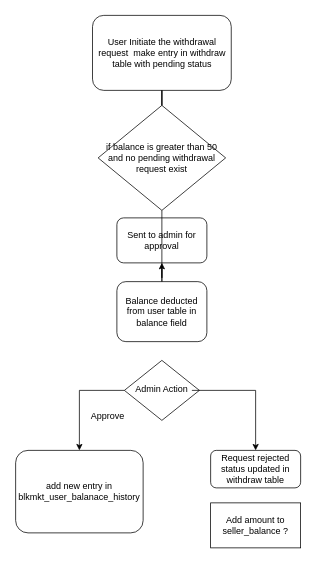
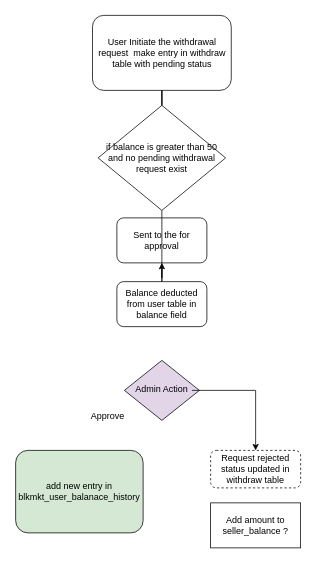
(162, 240) -> (162, 240)
(162, 312) -> (162, 304)
(162, 390) -> (162, 390)
(79, 395) -> none
(255, 469) -> (255, 469)
(79, 492) -> (79, 492)
